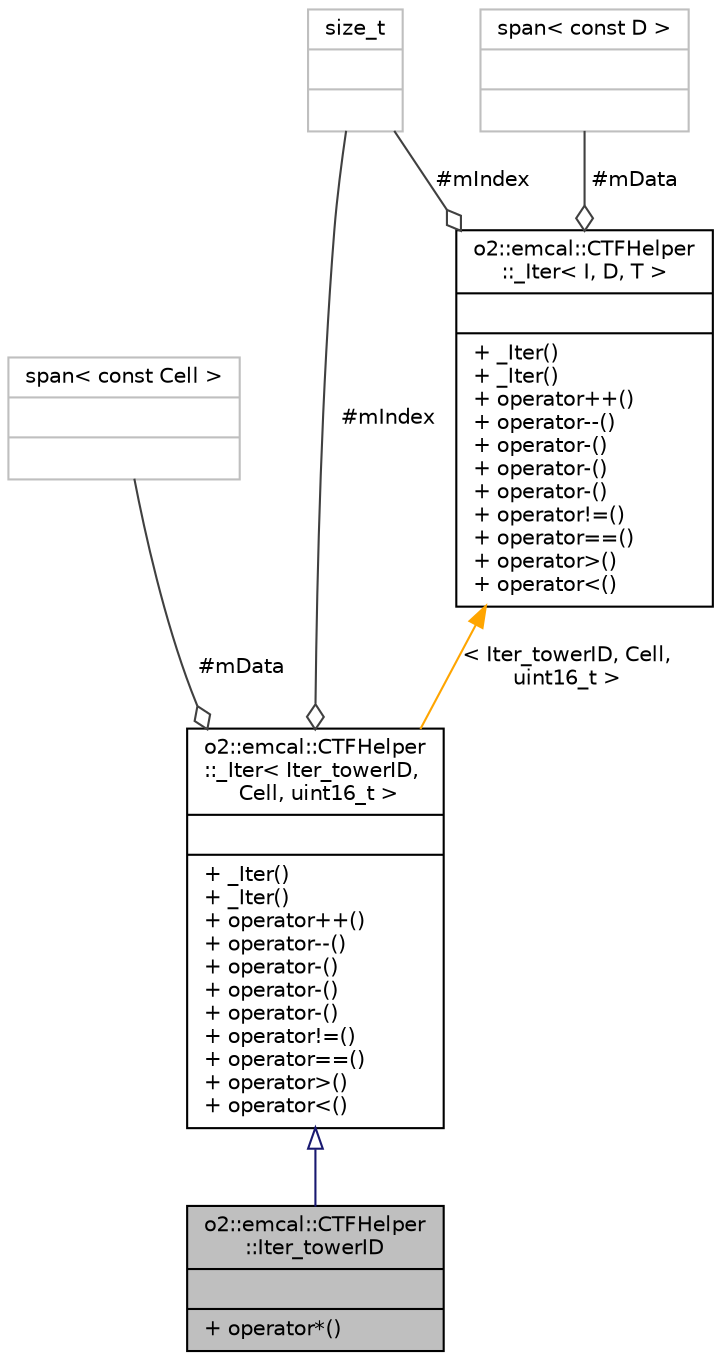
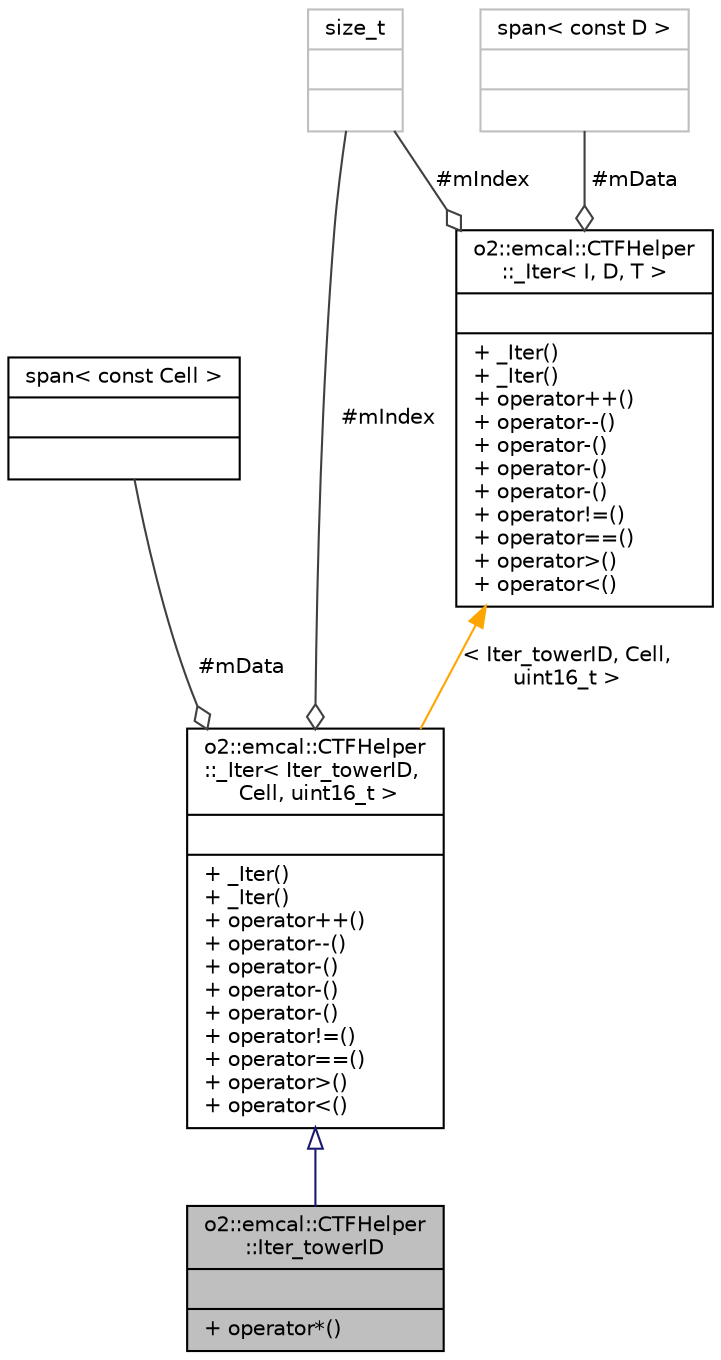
(124, 418) -> (124, 418)
